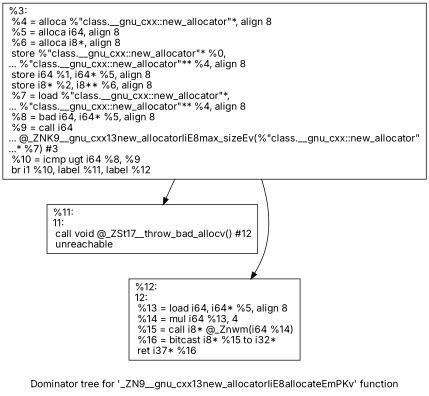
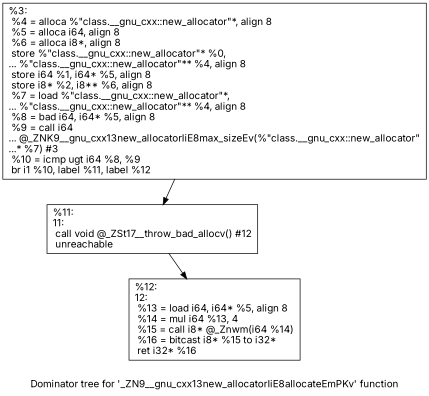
(269, 227) -> (176, 263)
(166, 351) -> (166, 351)
